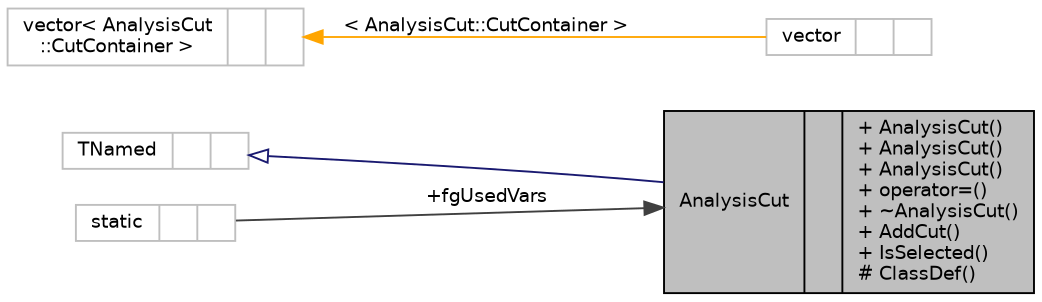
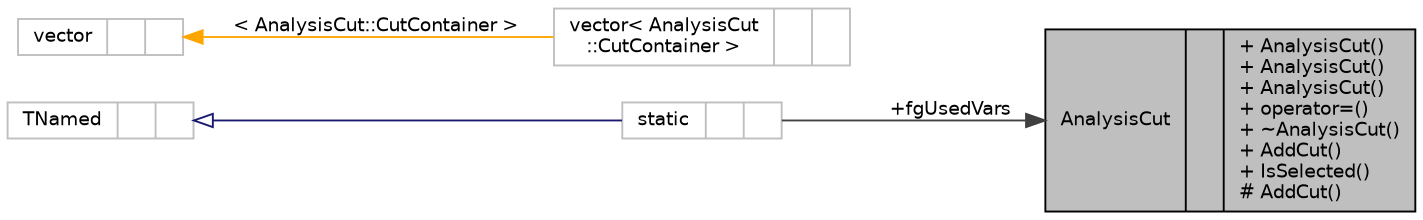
(545, 37) -> (378, 37)
(466, 167) -> (418, 120)
(917, 274) -> (1291, 193)
